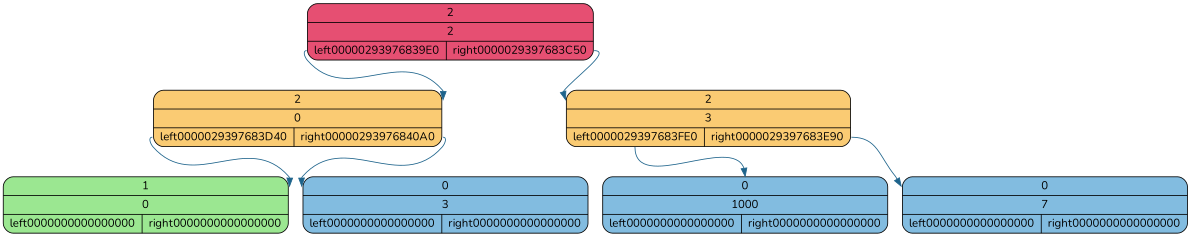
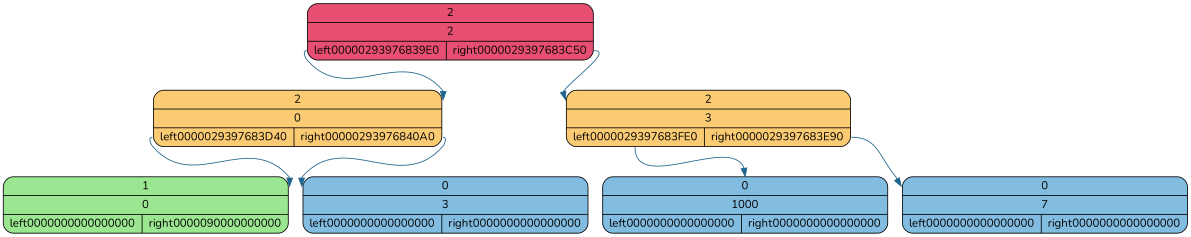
(215, 223) -> (215, 223)
